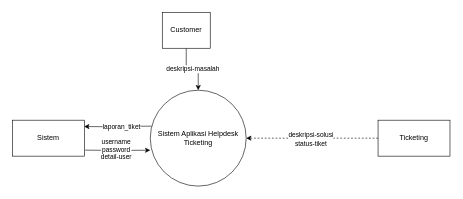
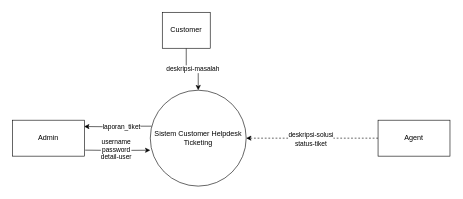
(48, 138) -> (48, 138)
(198, 138) -> (198, 138)
(414, 138) -> (414, 138)
